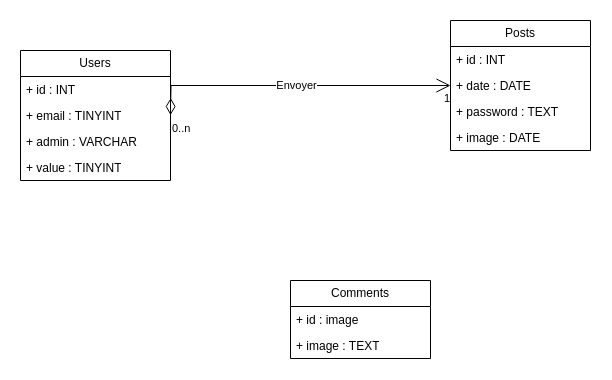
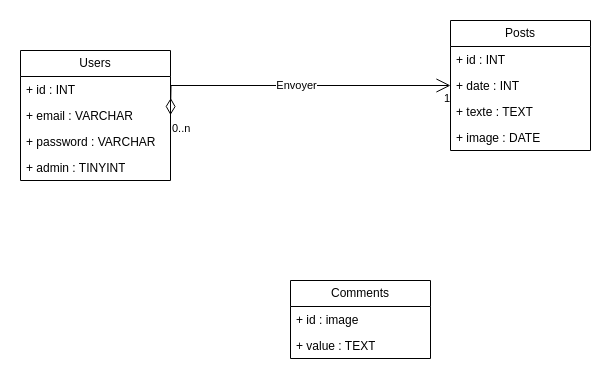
(494, 87) -> (491, 87)
(507, 113) -> (497, 113)
(74, 117) -> (74, 117)
(76, 143) -> (87, 143)
(76, 169) -> (76, 169)
(336, 347) -> (336, 347)
